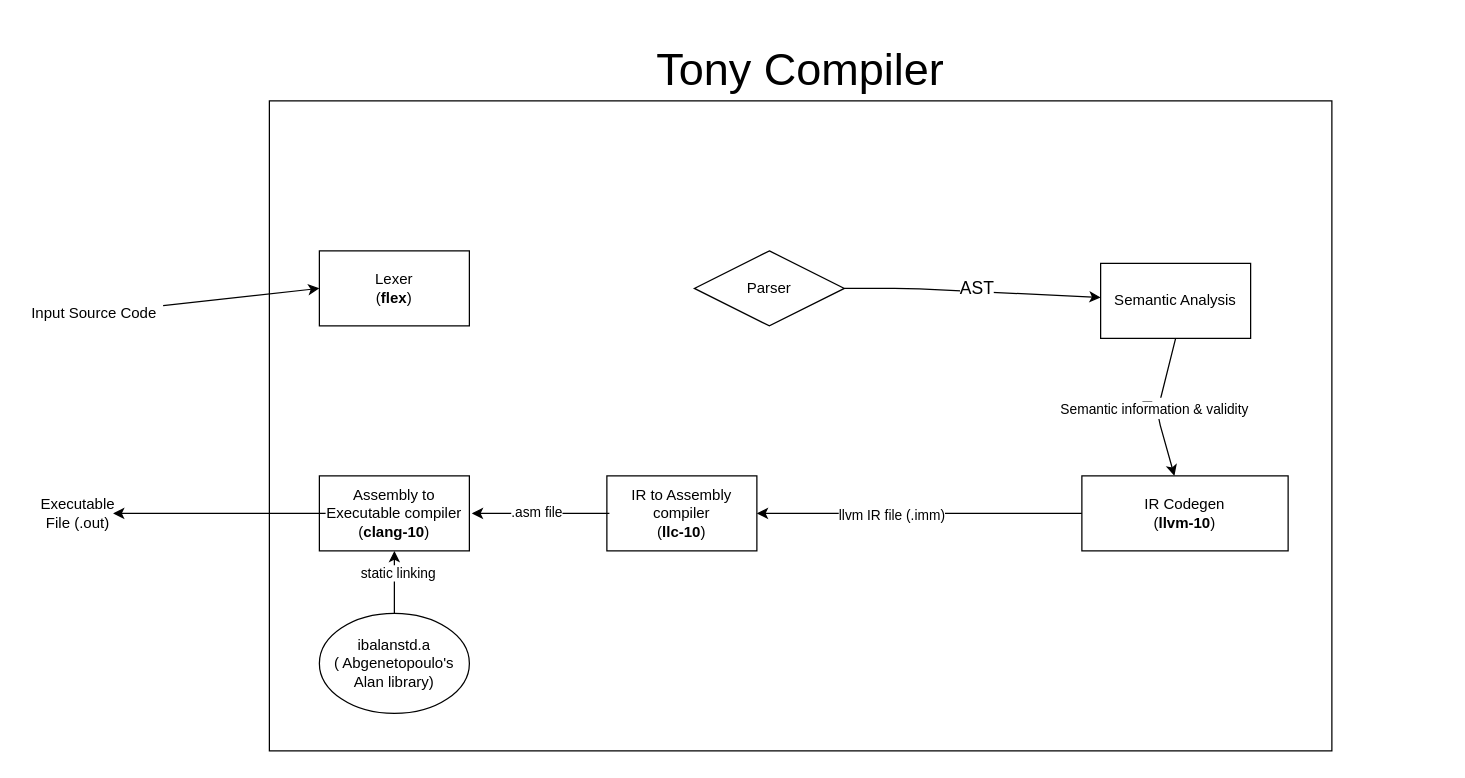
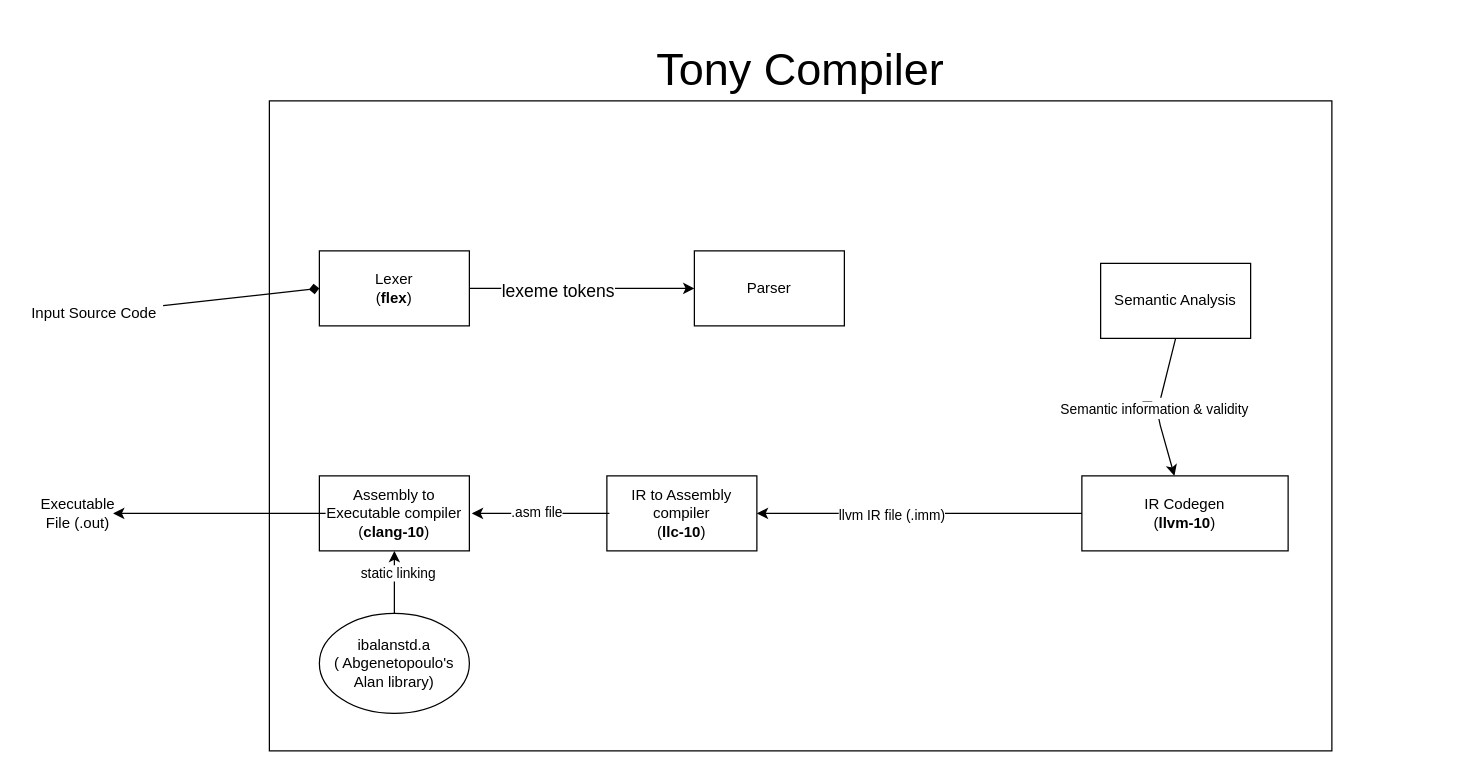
none -> (577, 288)
(769, 288) -> (769, 288)
(309, 289) -> (309, 289)
(970, 291) -> none
